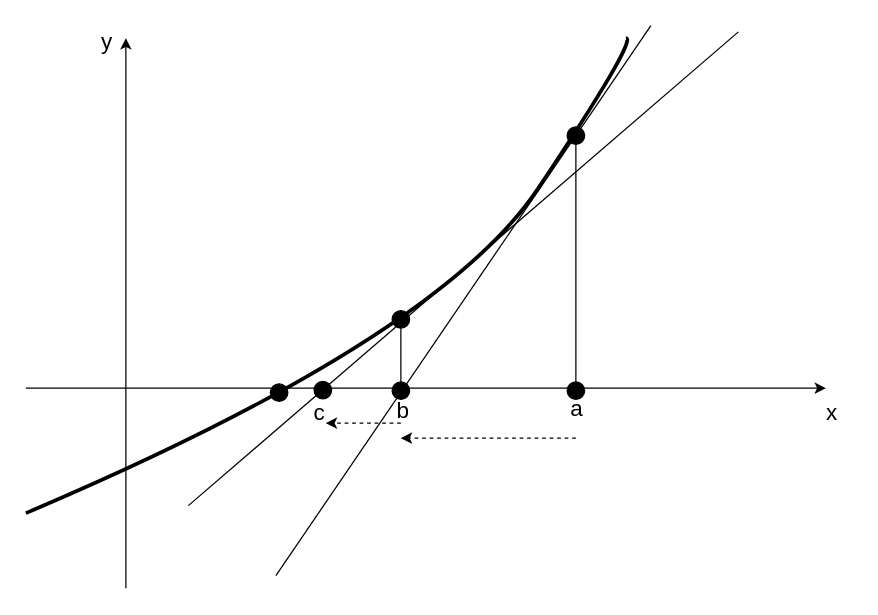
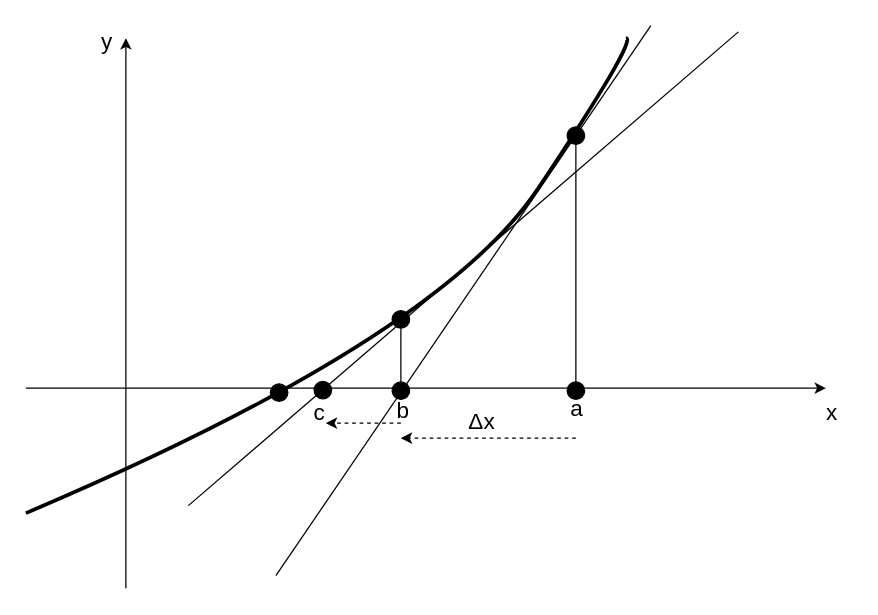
none -> (482, 422)
